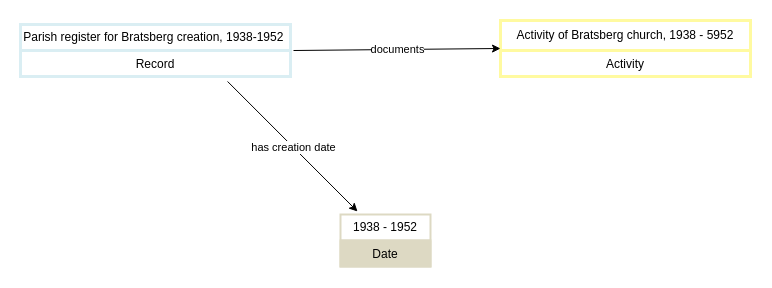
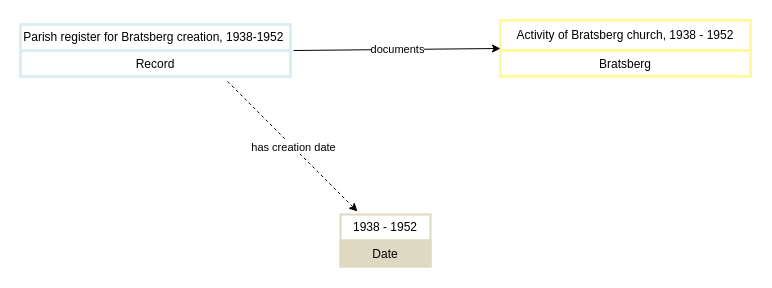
(626, 36) -> (626, 36)
(626, 65) -> (626, 65)
(258, 112) -> (258, 112)
